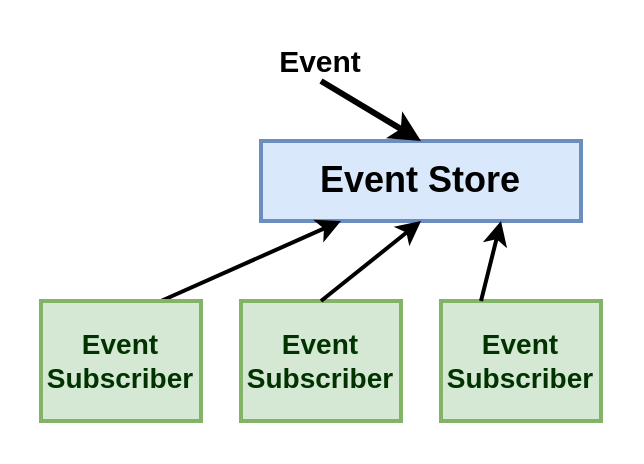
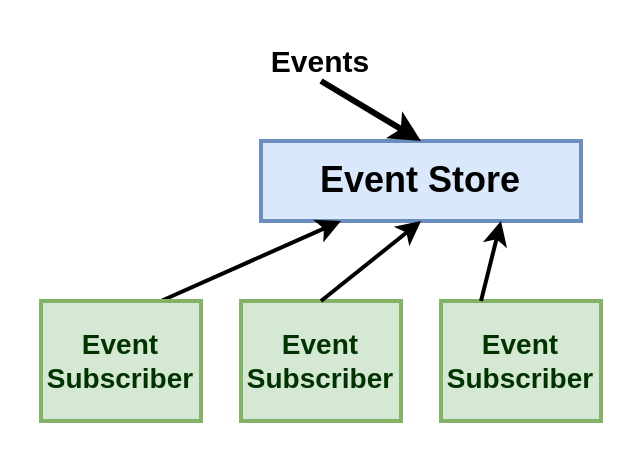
(321, 61) -> (321, 61)
